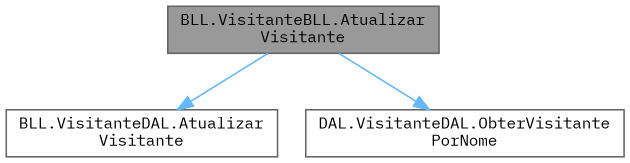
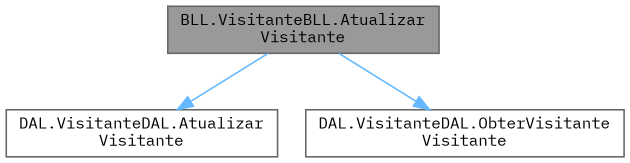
(142, 133) -> (142, 133)
(465, 133) -> (465, 133)
